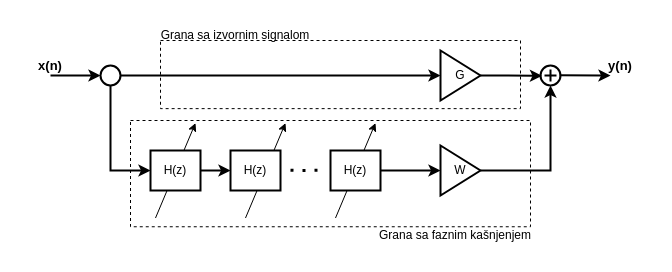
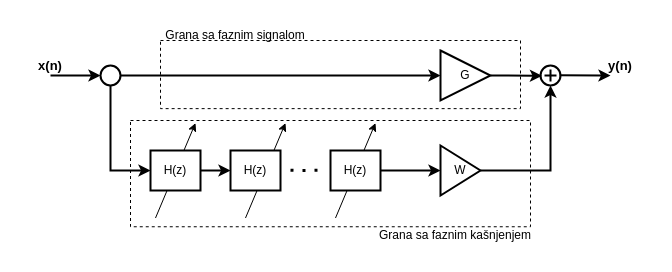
(236, 36) -> (236, 36)
(461, 76) -> (466, 76)
